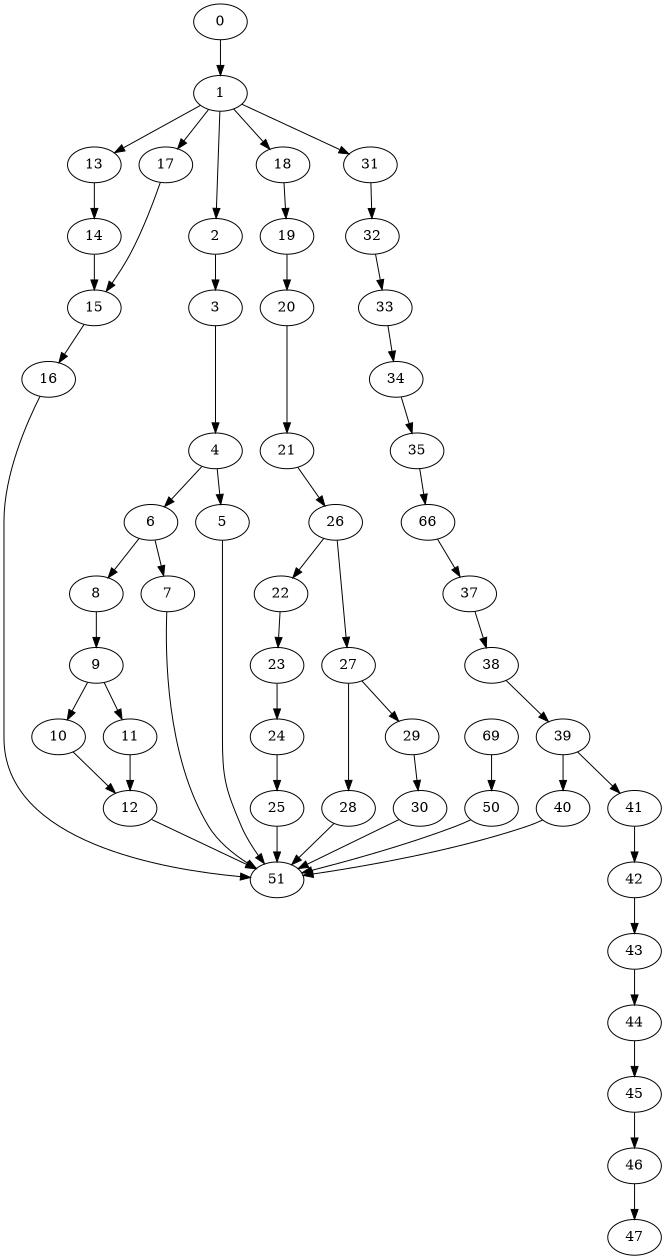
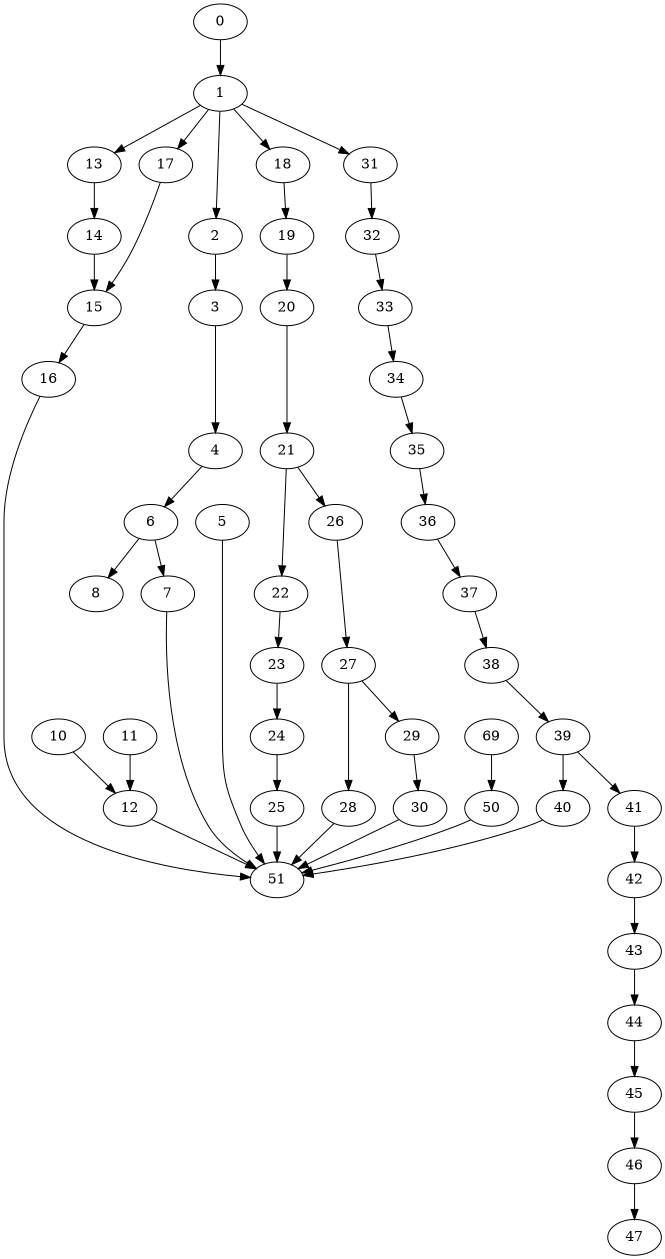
(218, 482) -> none
(428, 522) -> (428, 522)
(311, 554) -> (284, 517)
(96, 665) -> none
